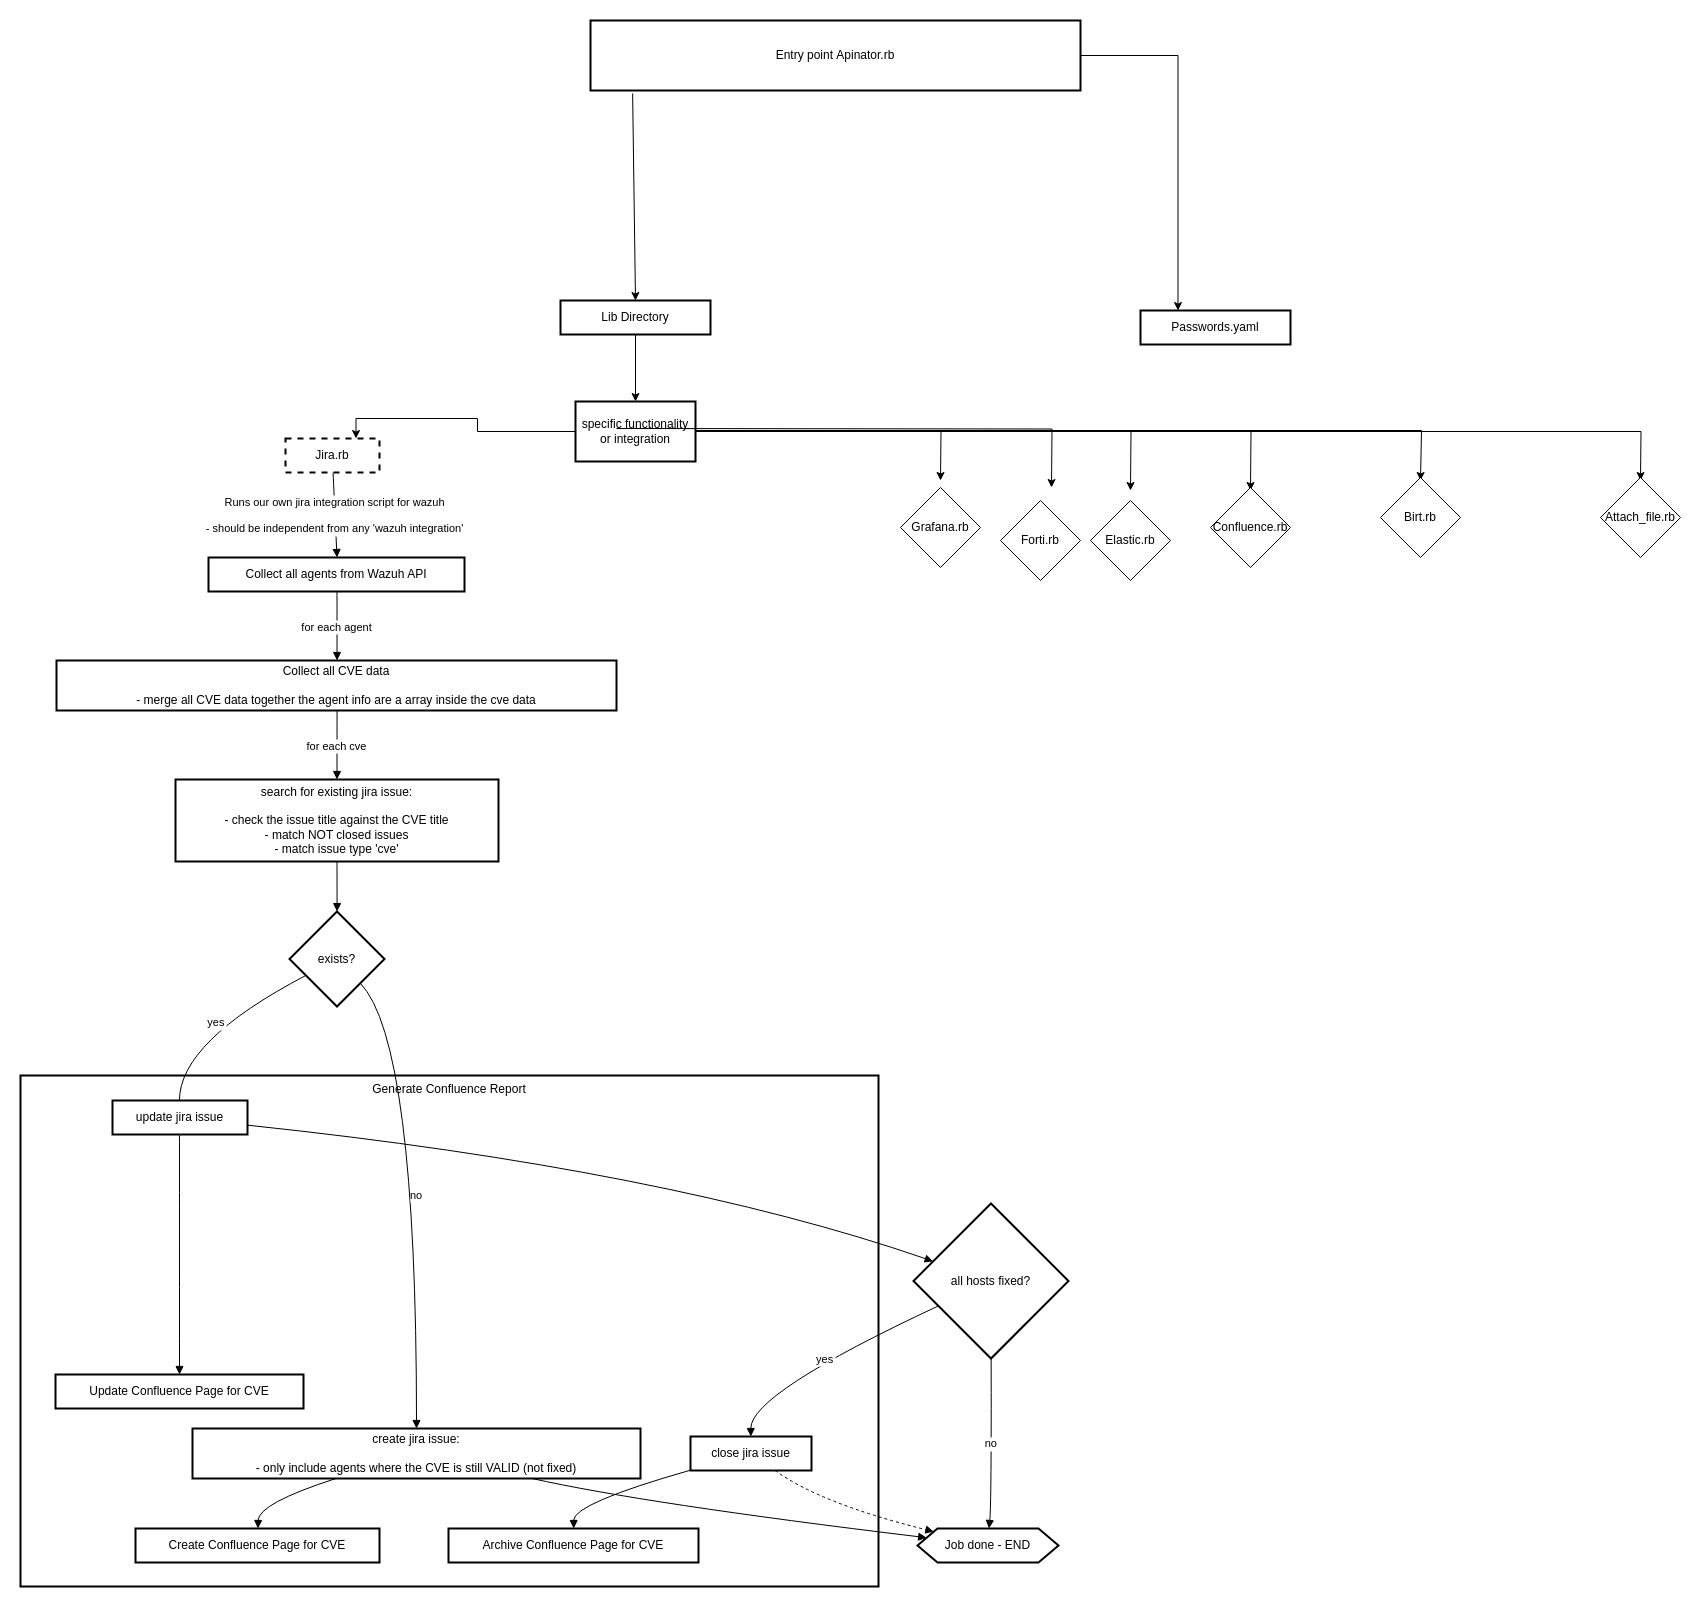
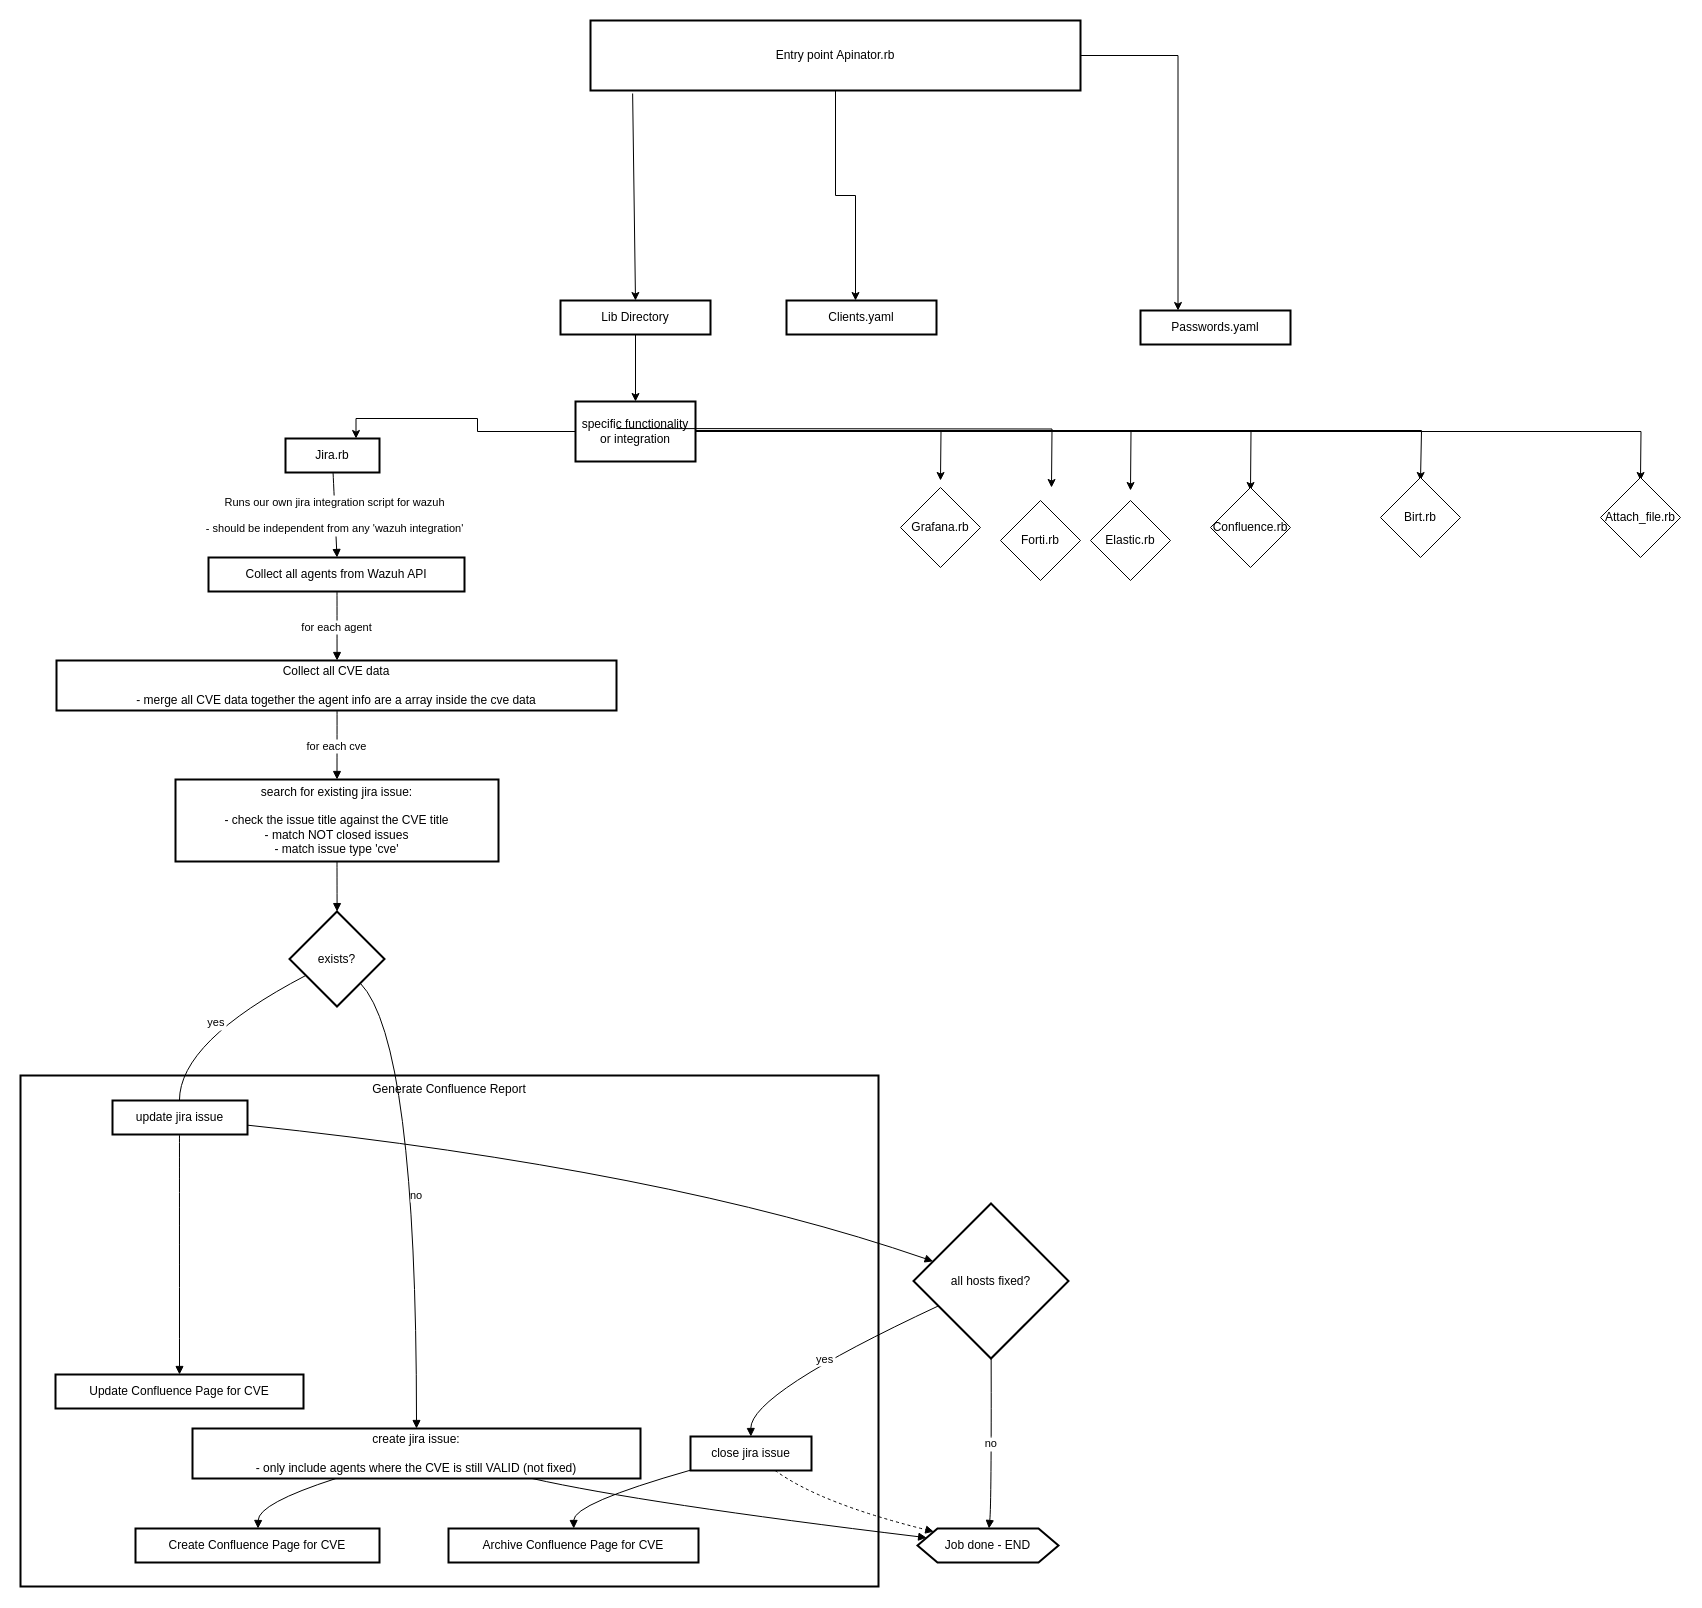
none -> (842, 196)
none -> (862, 318)
(333, 456) -> (333, 456)
